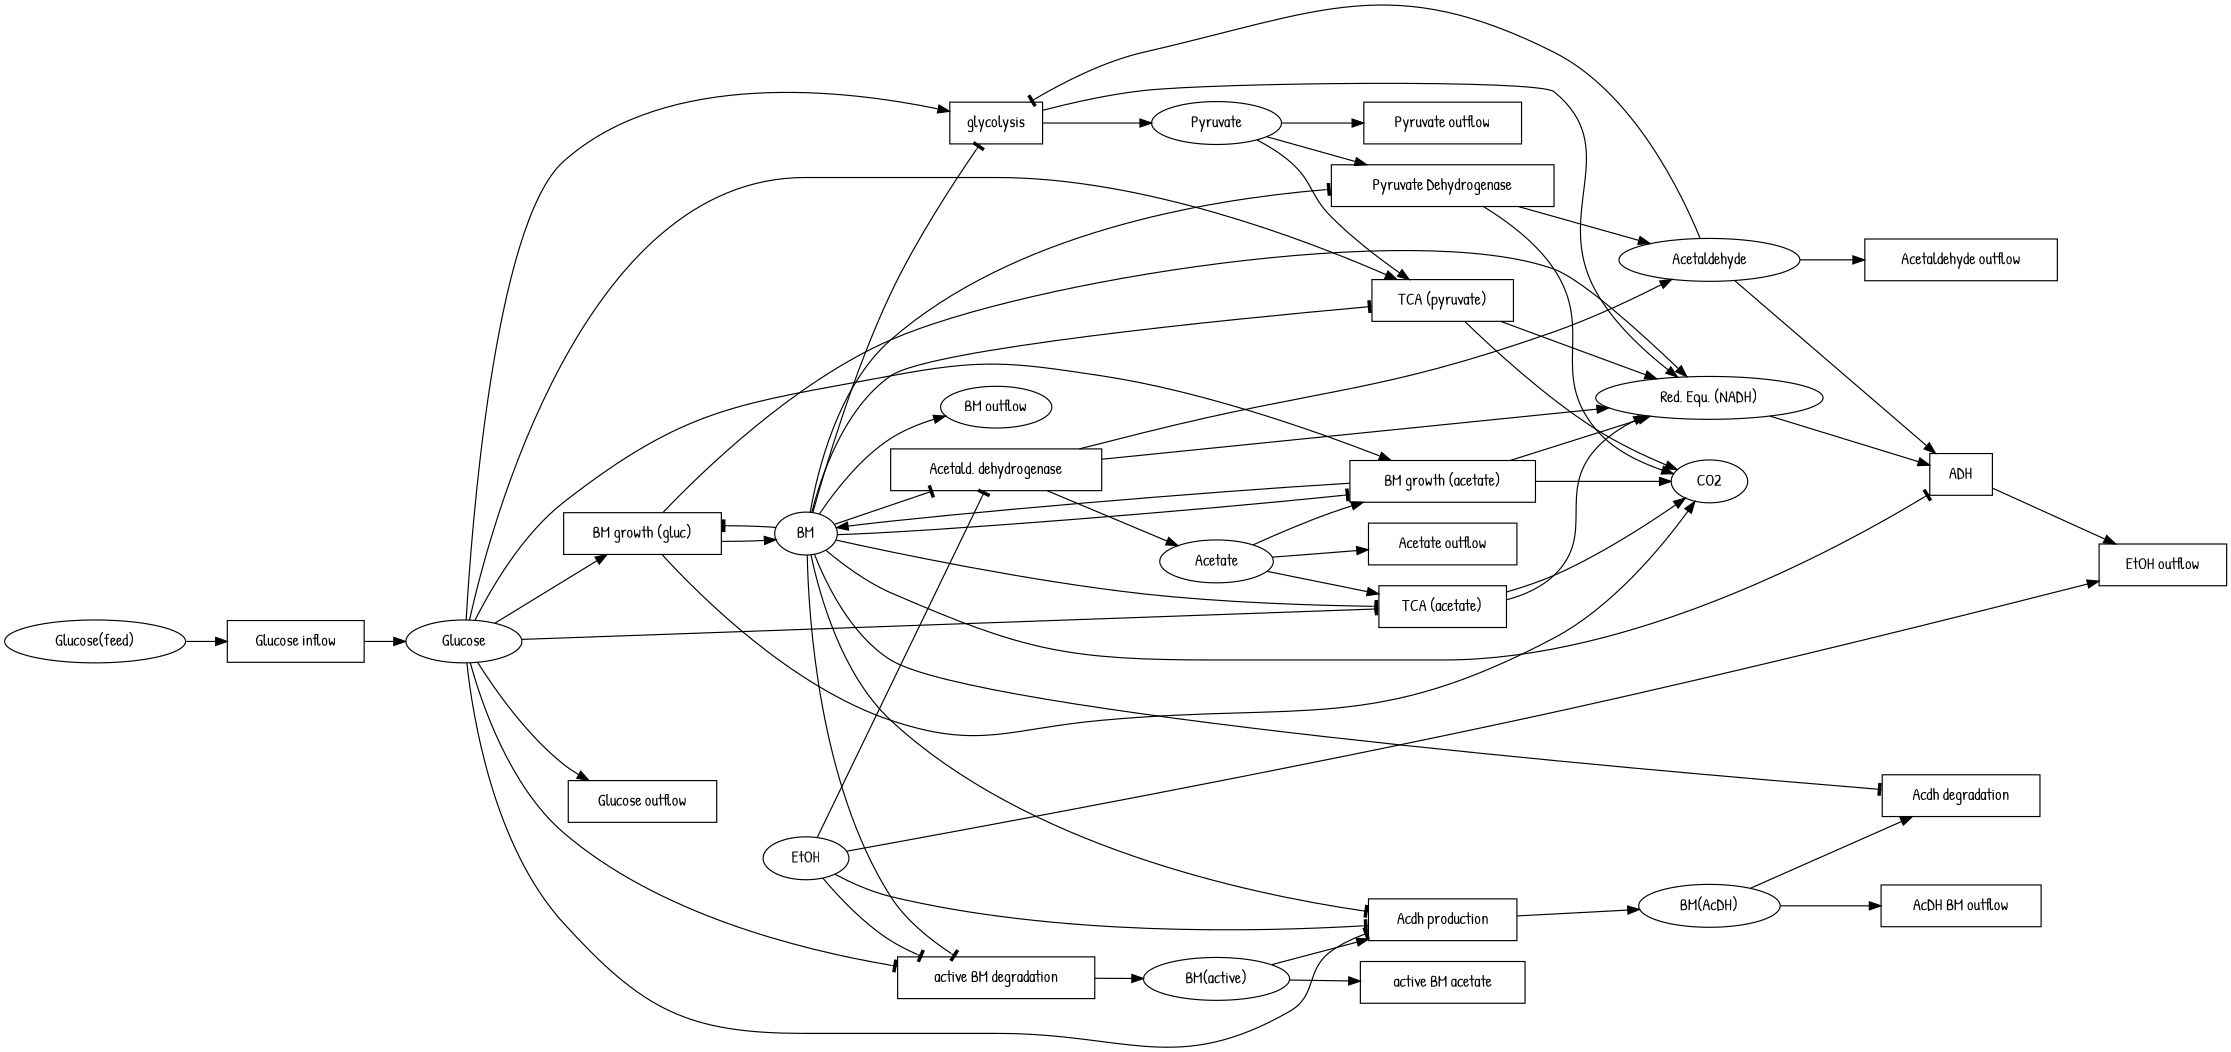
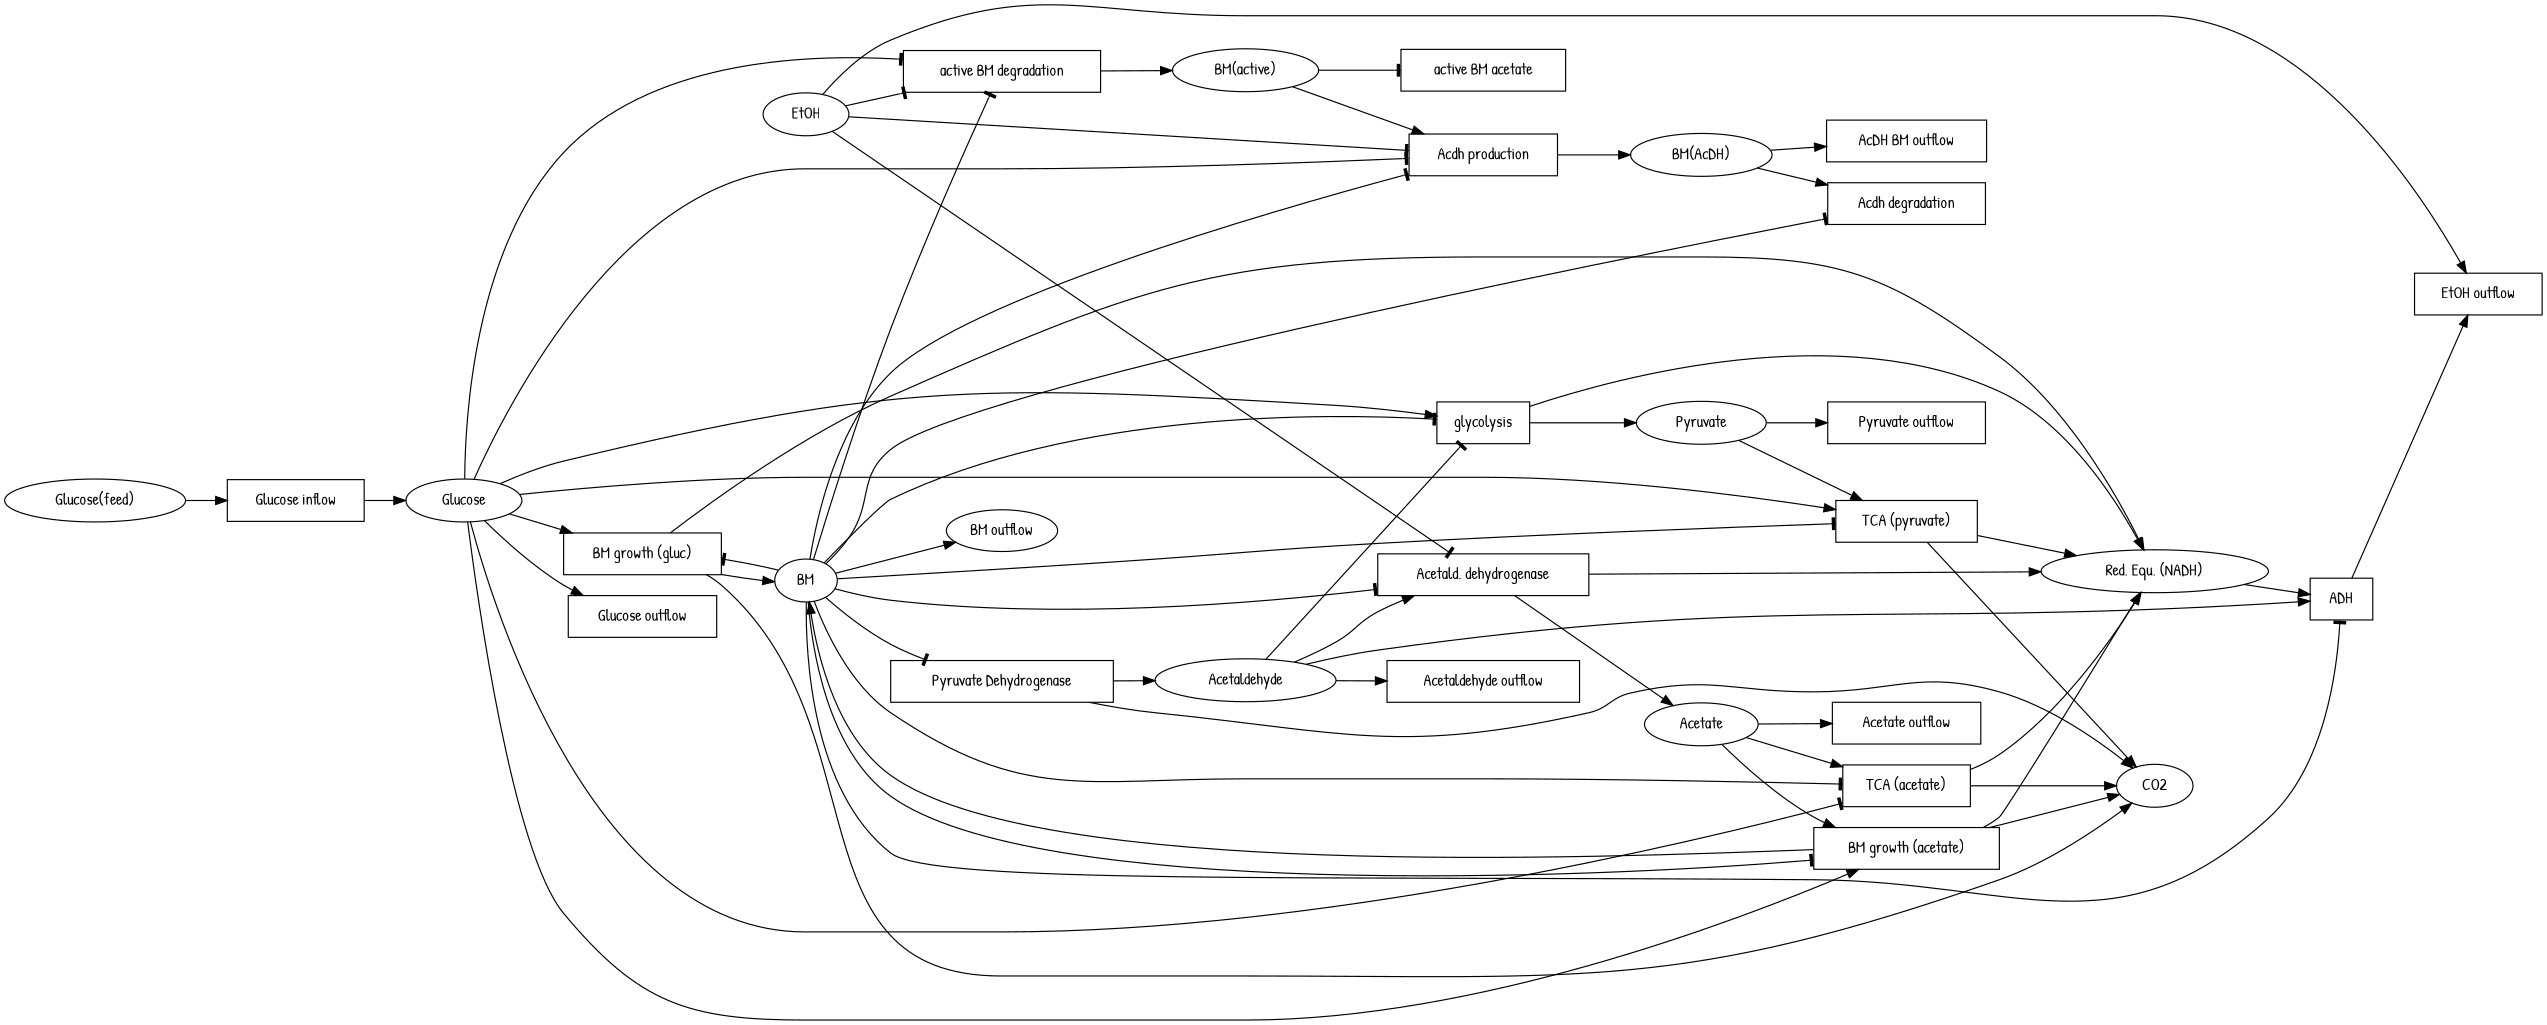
(1311, 149) -> none
(1375, 383) -> (1350, 633)
(1320, 981) -> (1357, 70)
